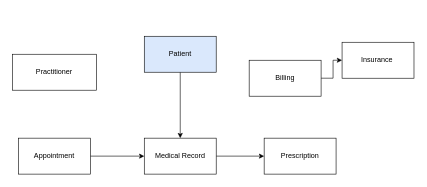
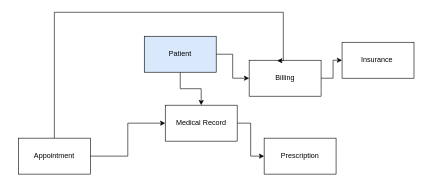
none -> (232, 54)
(54, 72) -> none
none -> (54, 74)
(180, 156) -> (201, 123)
